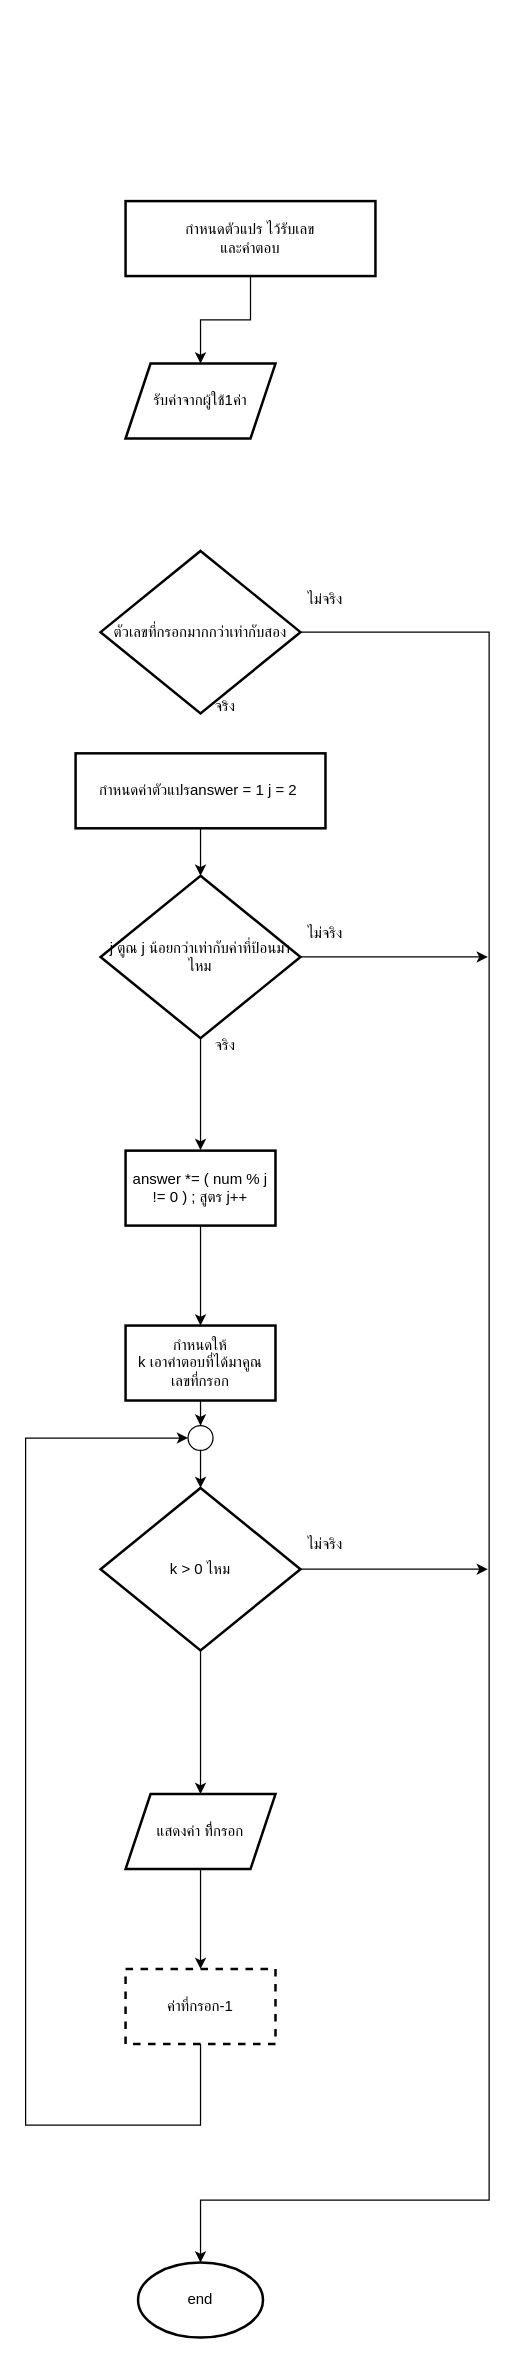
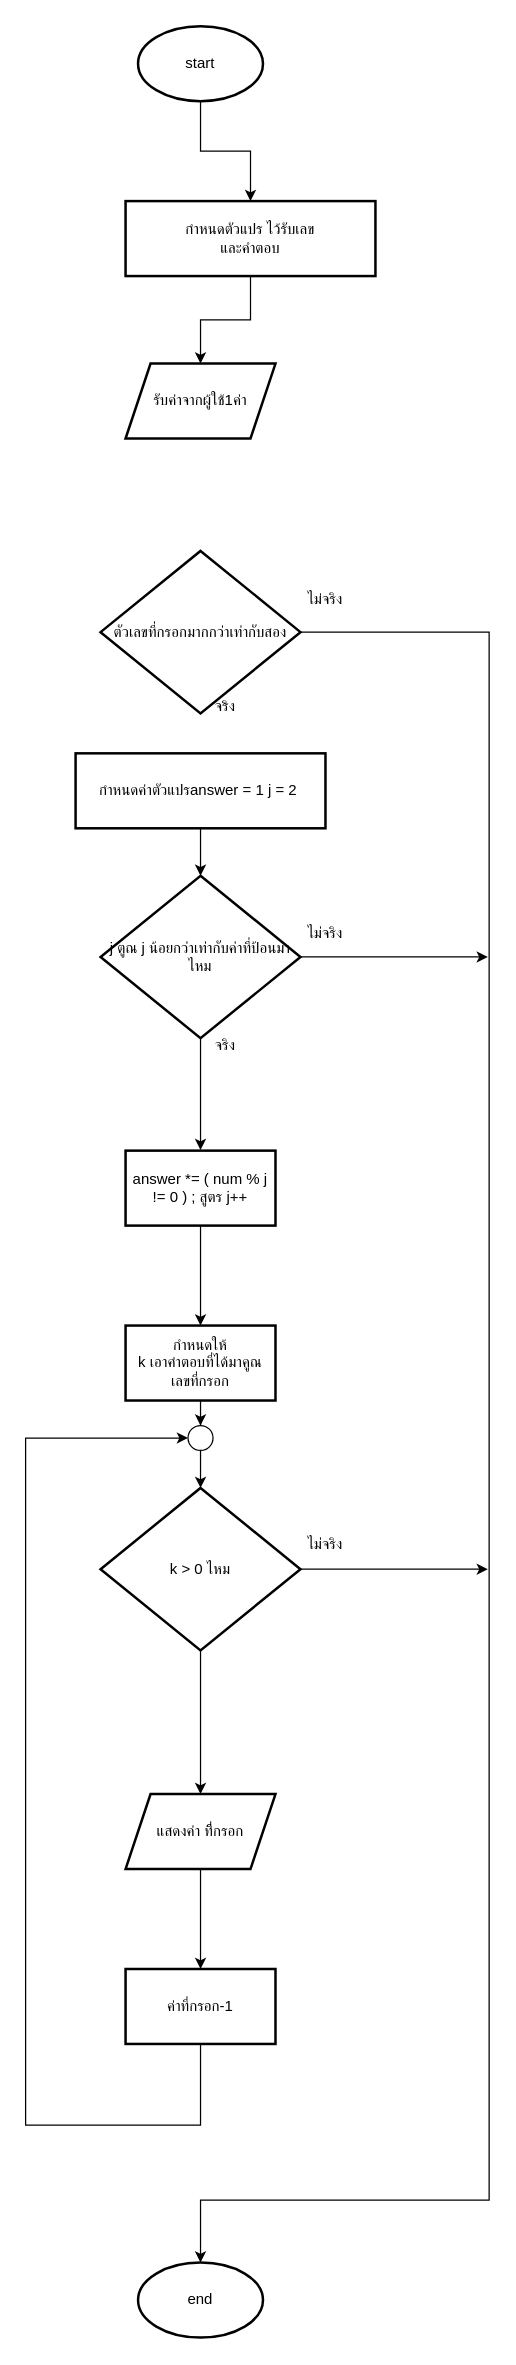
none -> (201, 63)
none -> (222, 151)
(201, 2007) -> (201, 2007)
